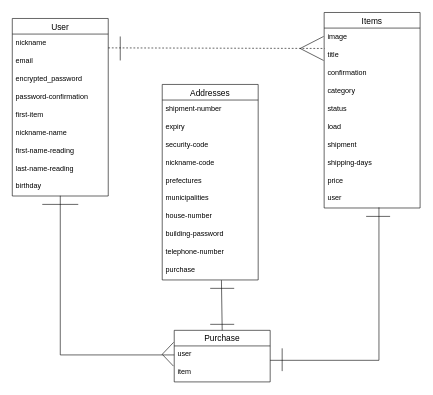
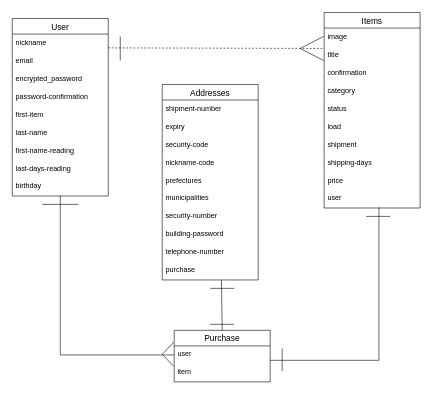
(41, 132) -> (33, 132)
(48, 168) -> (48, 168)
(190, 216) -> (195, 216)
